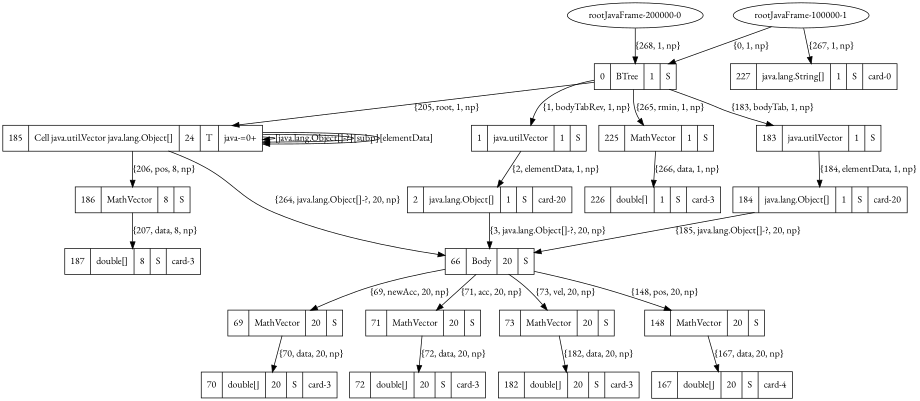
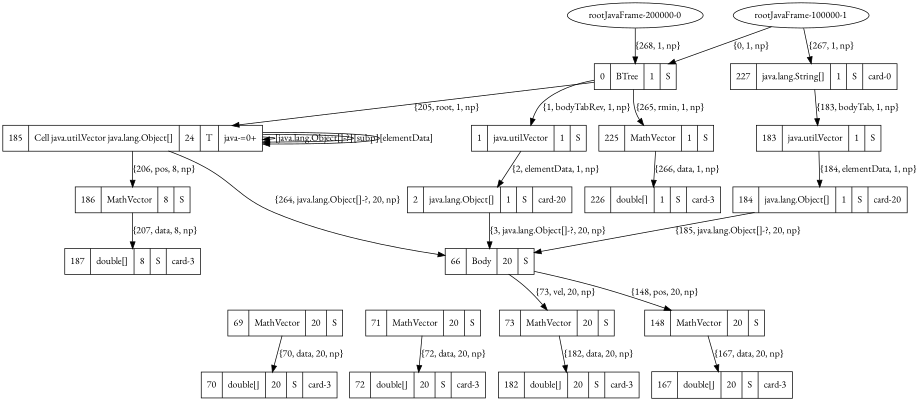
(718, 107) -> (816, 104)
(380, 284) -> none
(459, 290) -> none
(775, 385) -> (775, 385)
